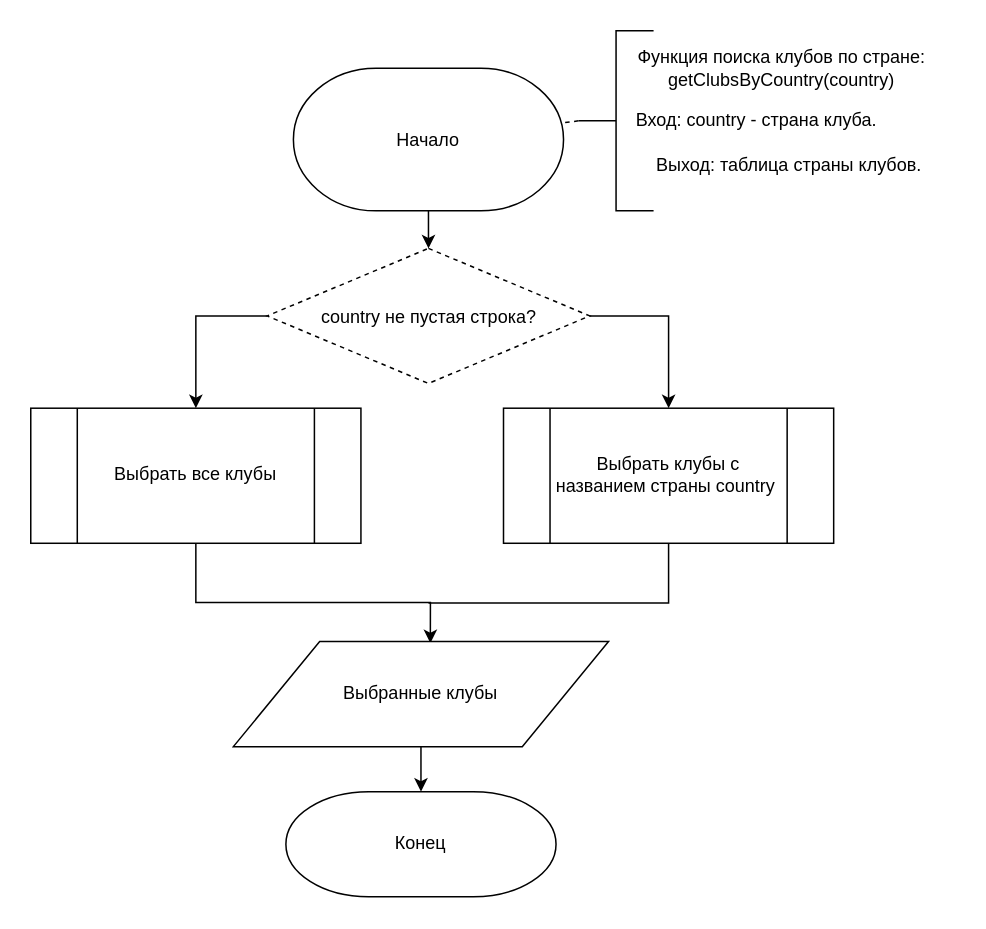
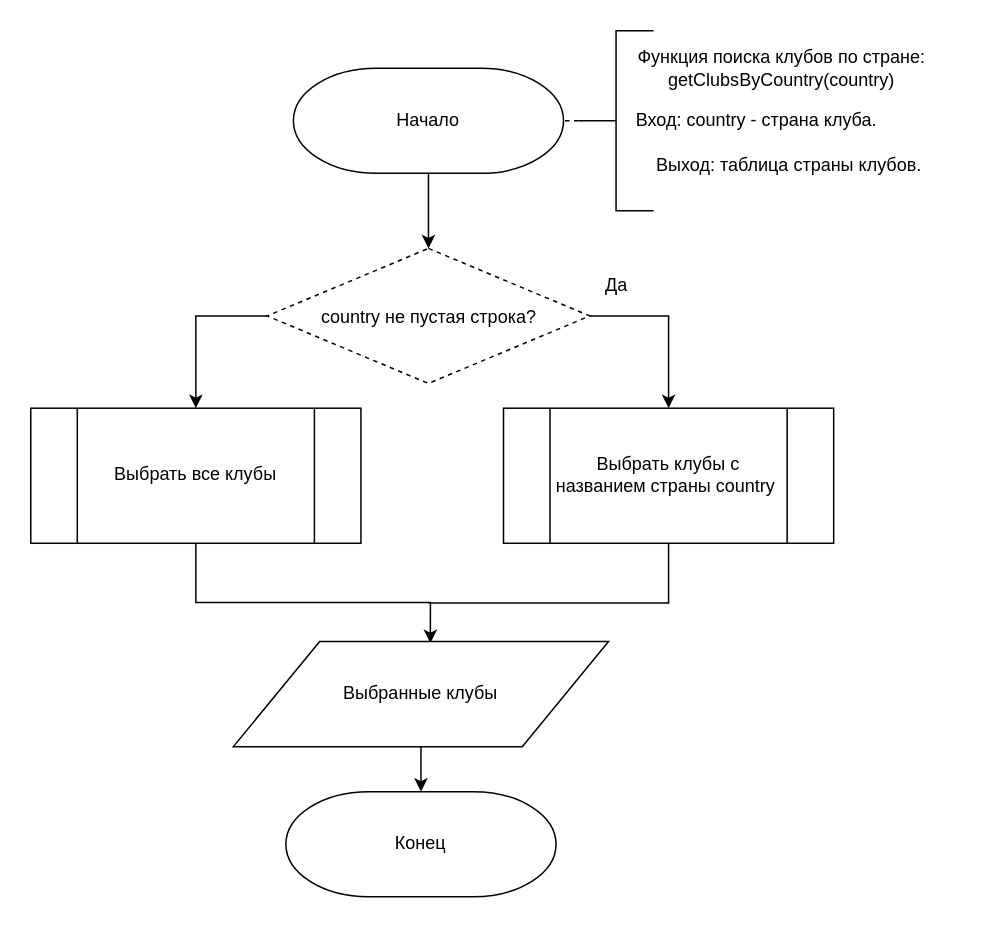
(428, 140) -> (428, 121)
none -> (616, 286)
